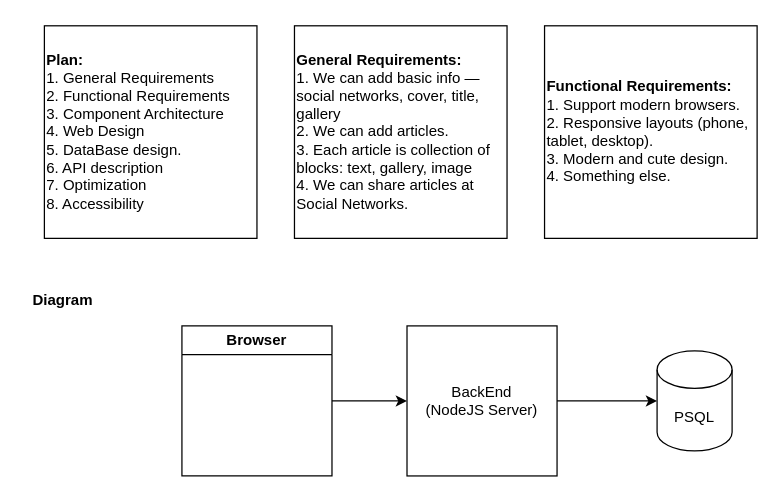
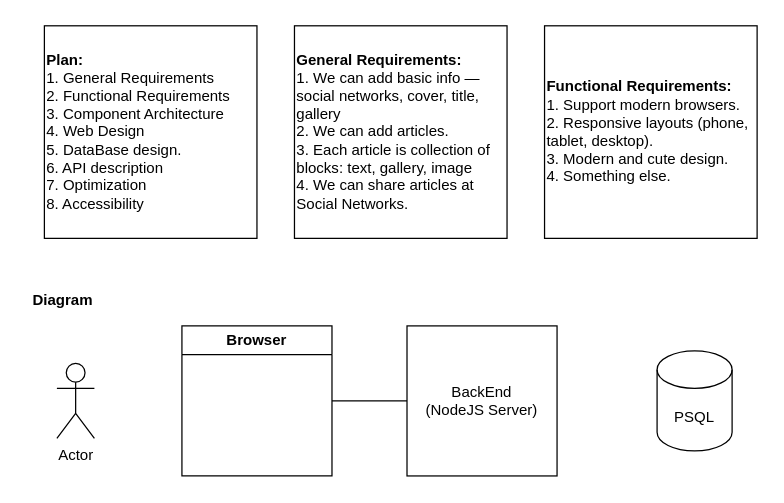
none -> (76, 401)
(397, 401) -> (400, 401)
(603, 401) -> none
